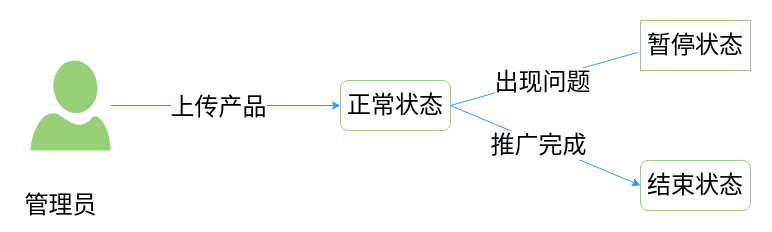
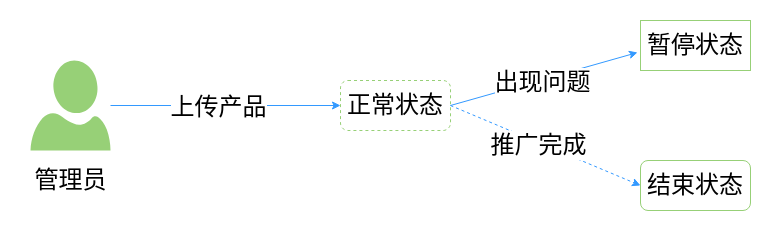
(633, 54) -> (629, 55)
(396, 106) -> (396, 106)
(482, 119) -> (482, 119)
(61, 206) -> (71, 181)
